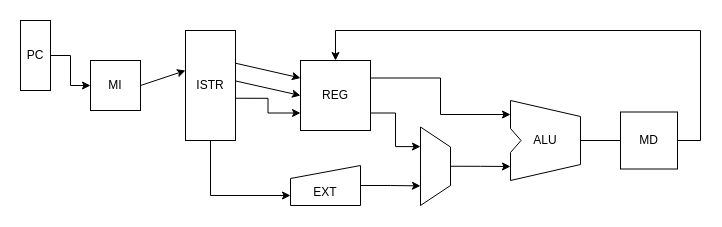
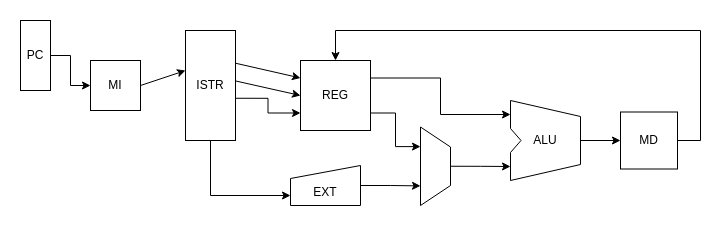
(615, 141) -> (612, 141)
